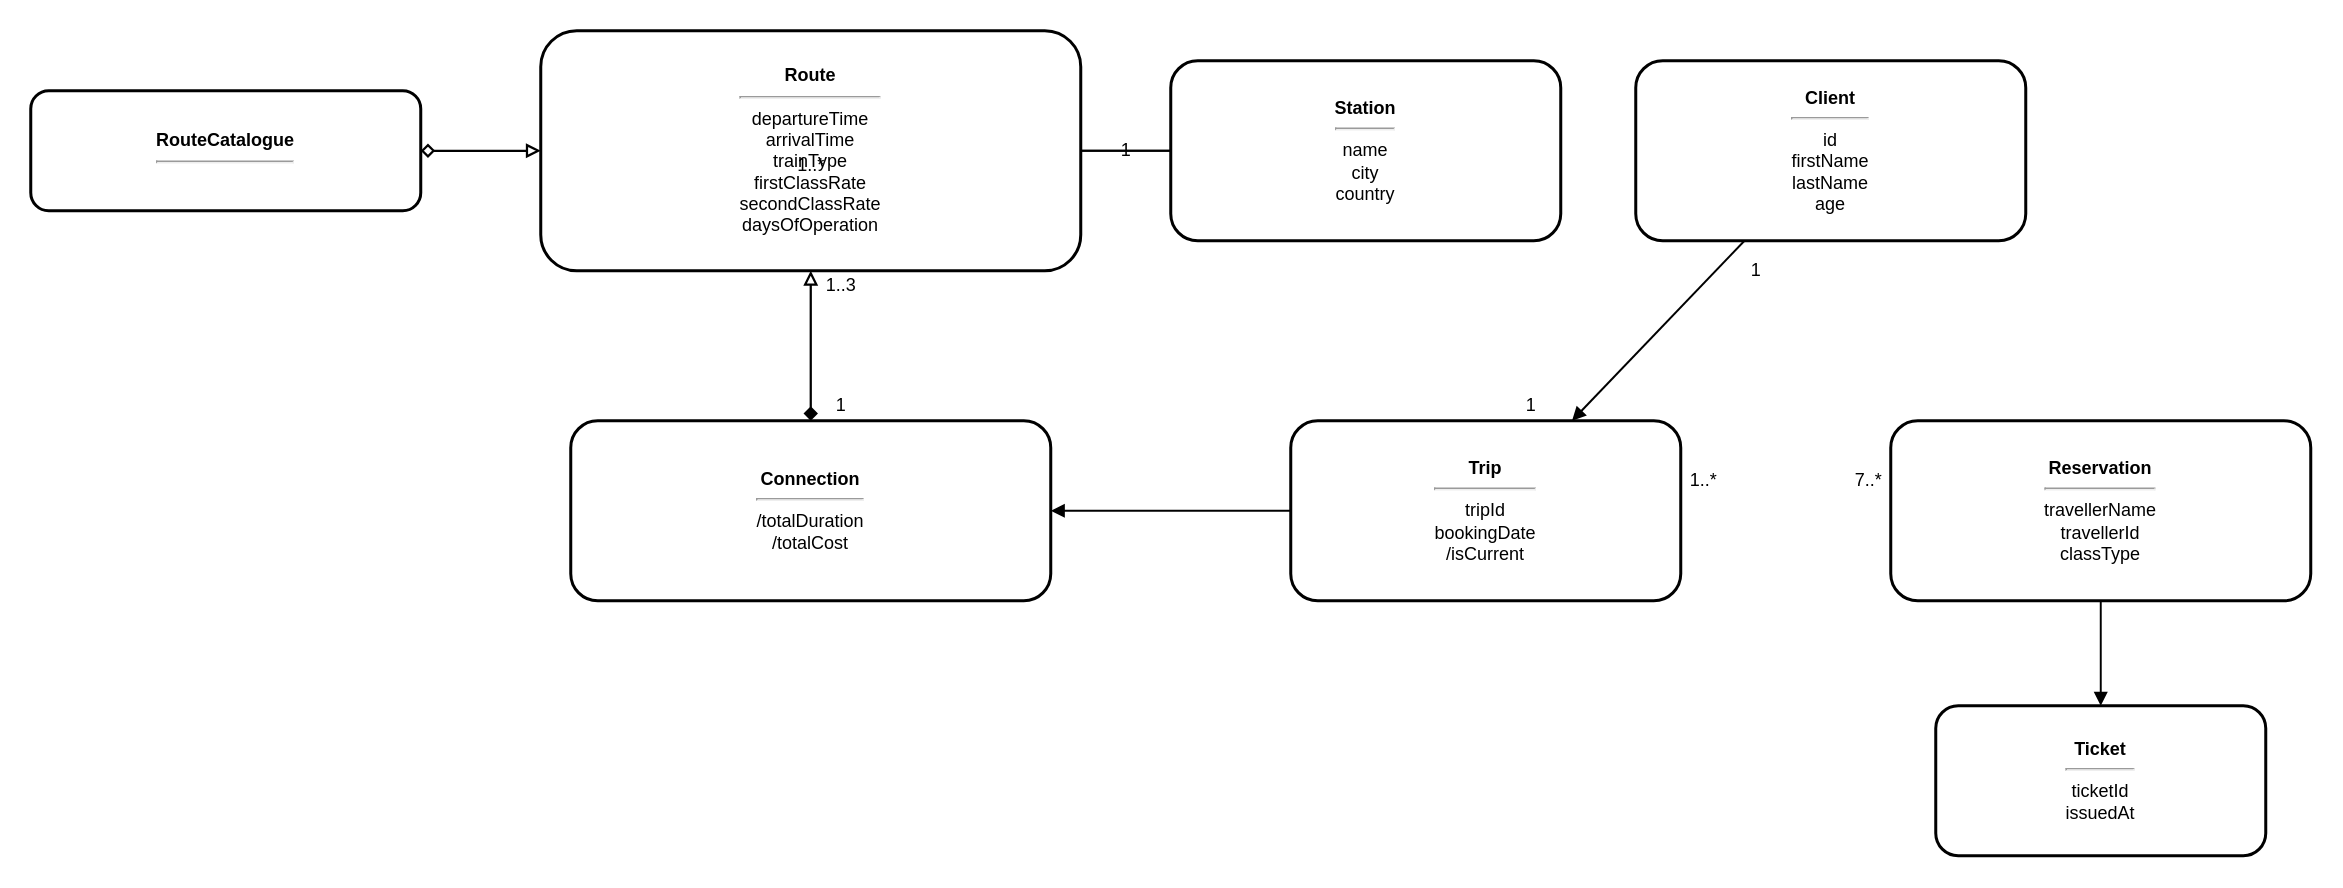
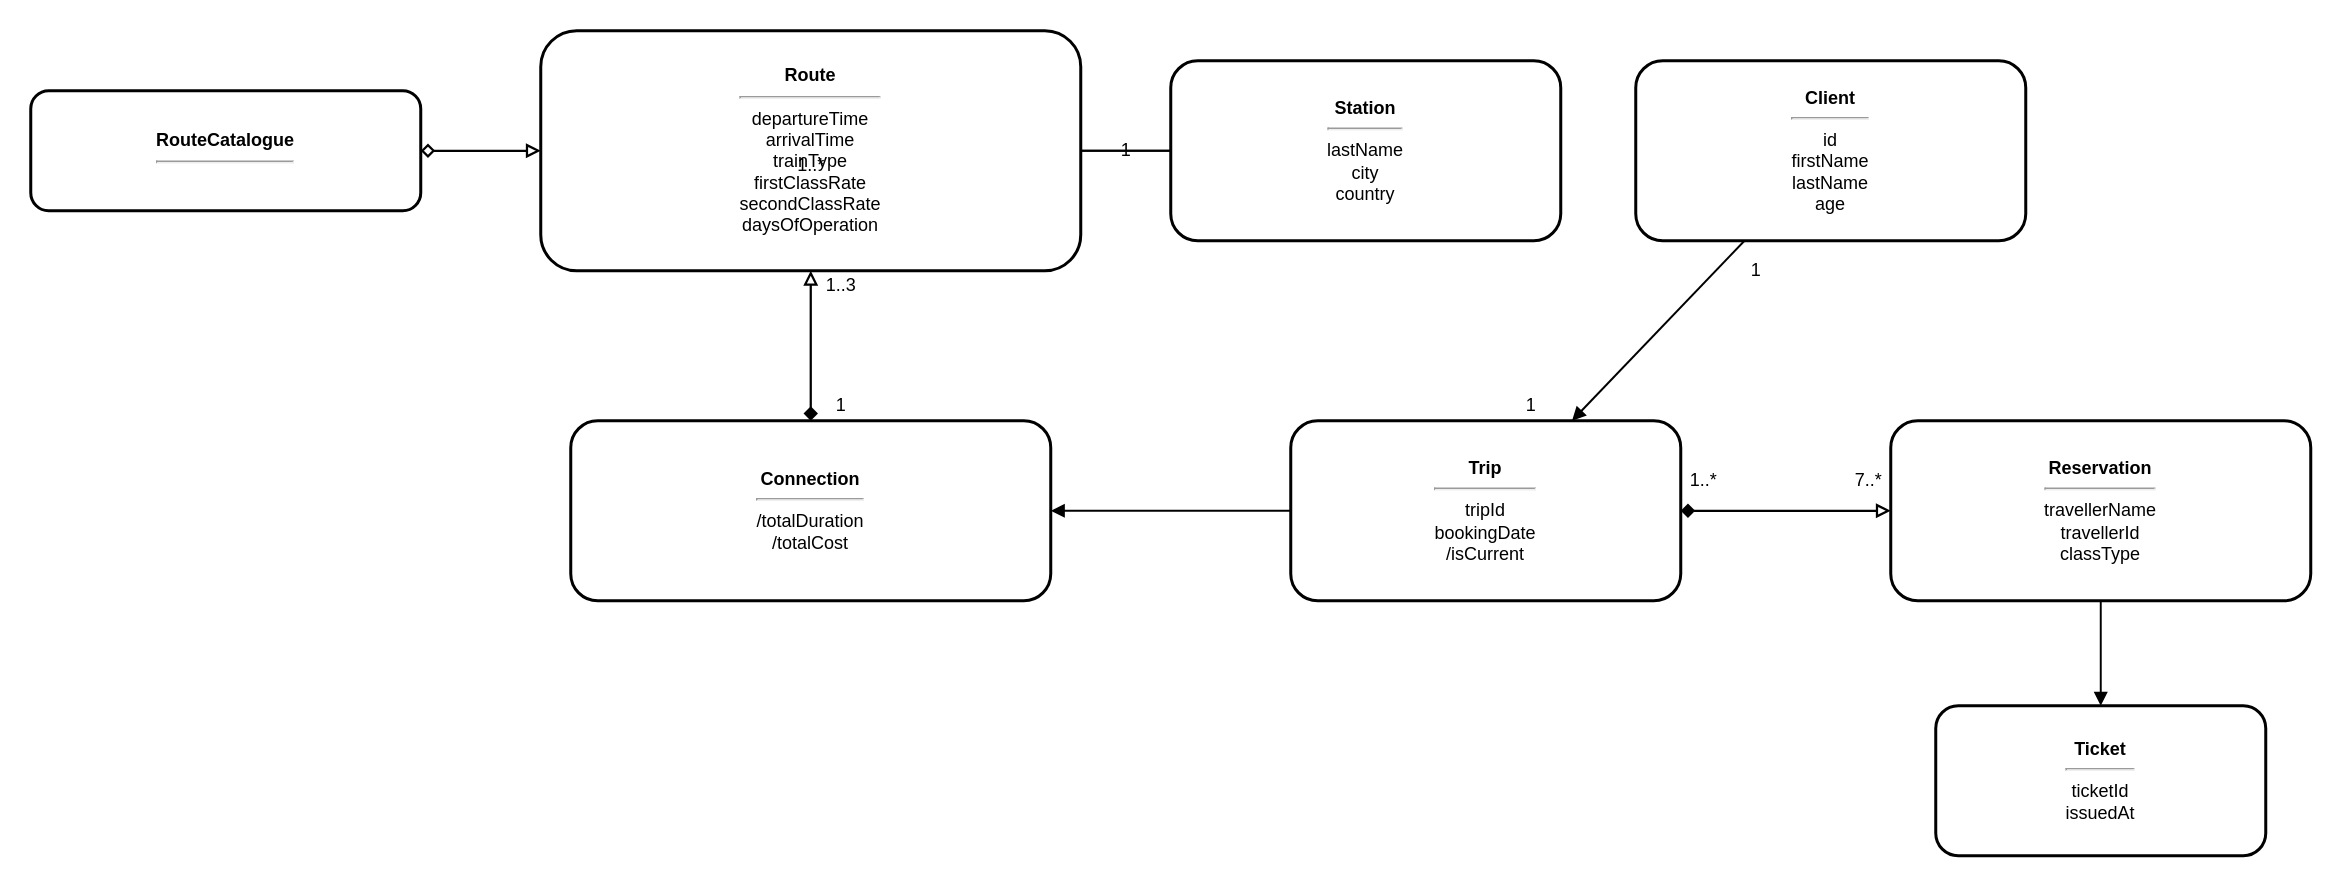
(1366, 151) -> (1366, 151)
none -> (1785, 511)
